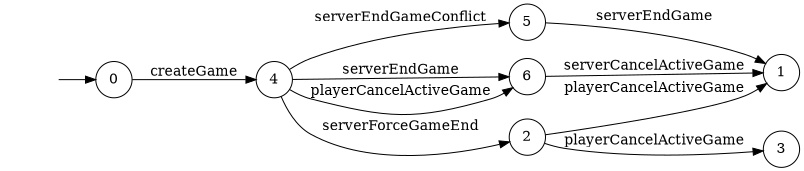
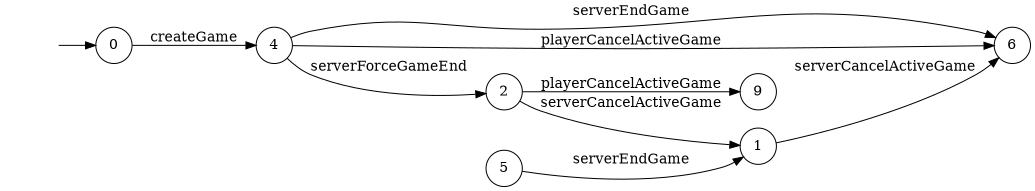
(392, 37) -> none
(649, 75) -> (887, 113)
(654, 88) -> (631, 103)
(781, 149) -> (758, 92)
